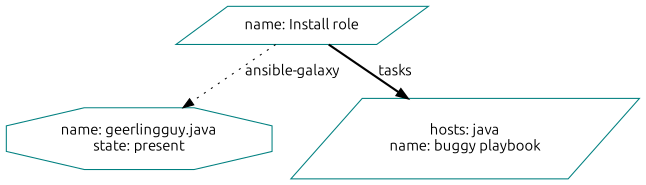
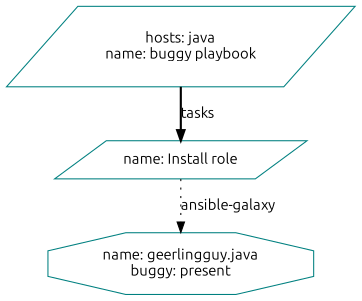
(364, 68) -> (181, 108)
(139, 139) -> (181, 264)
